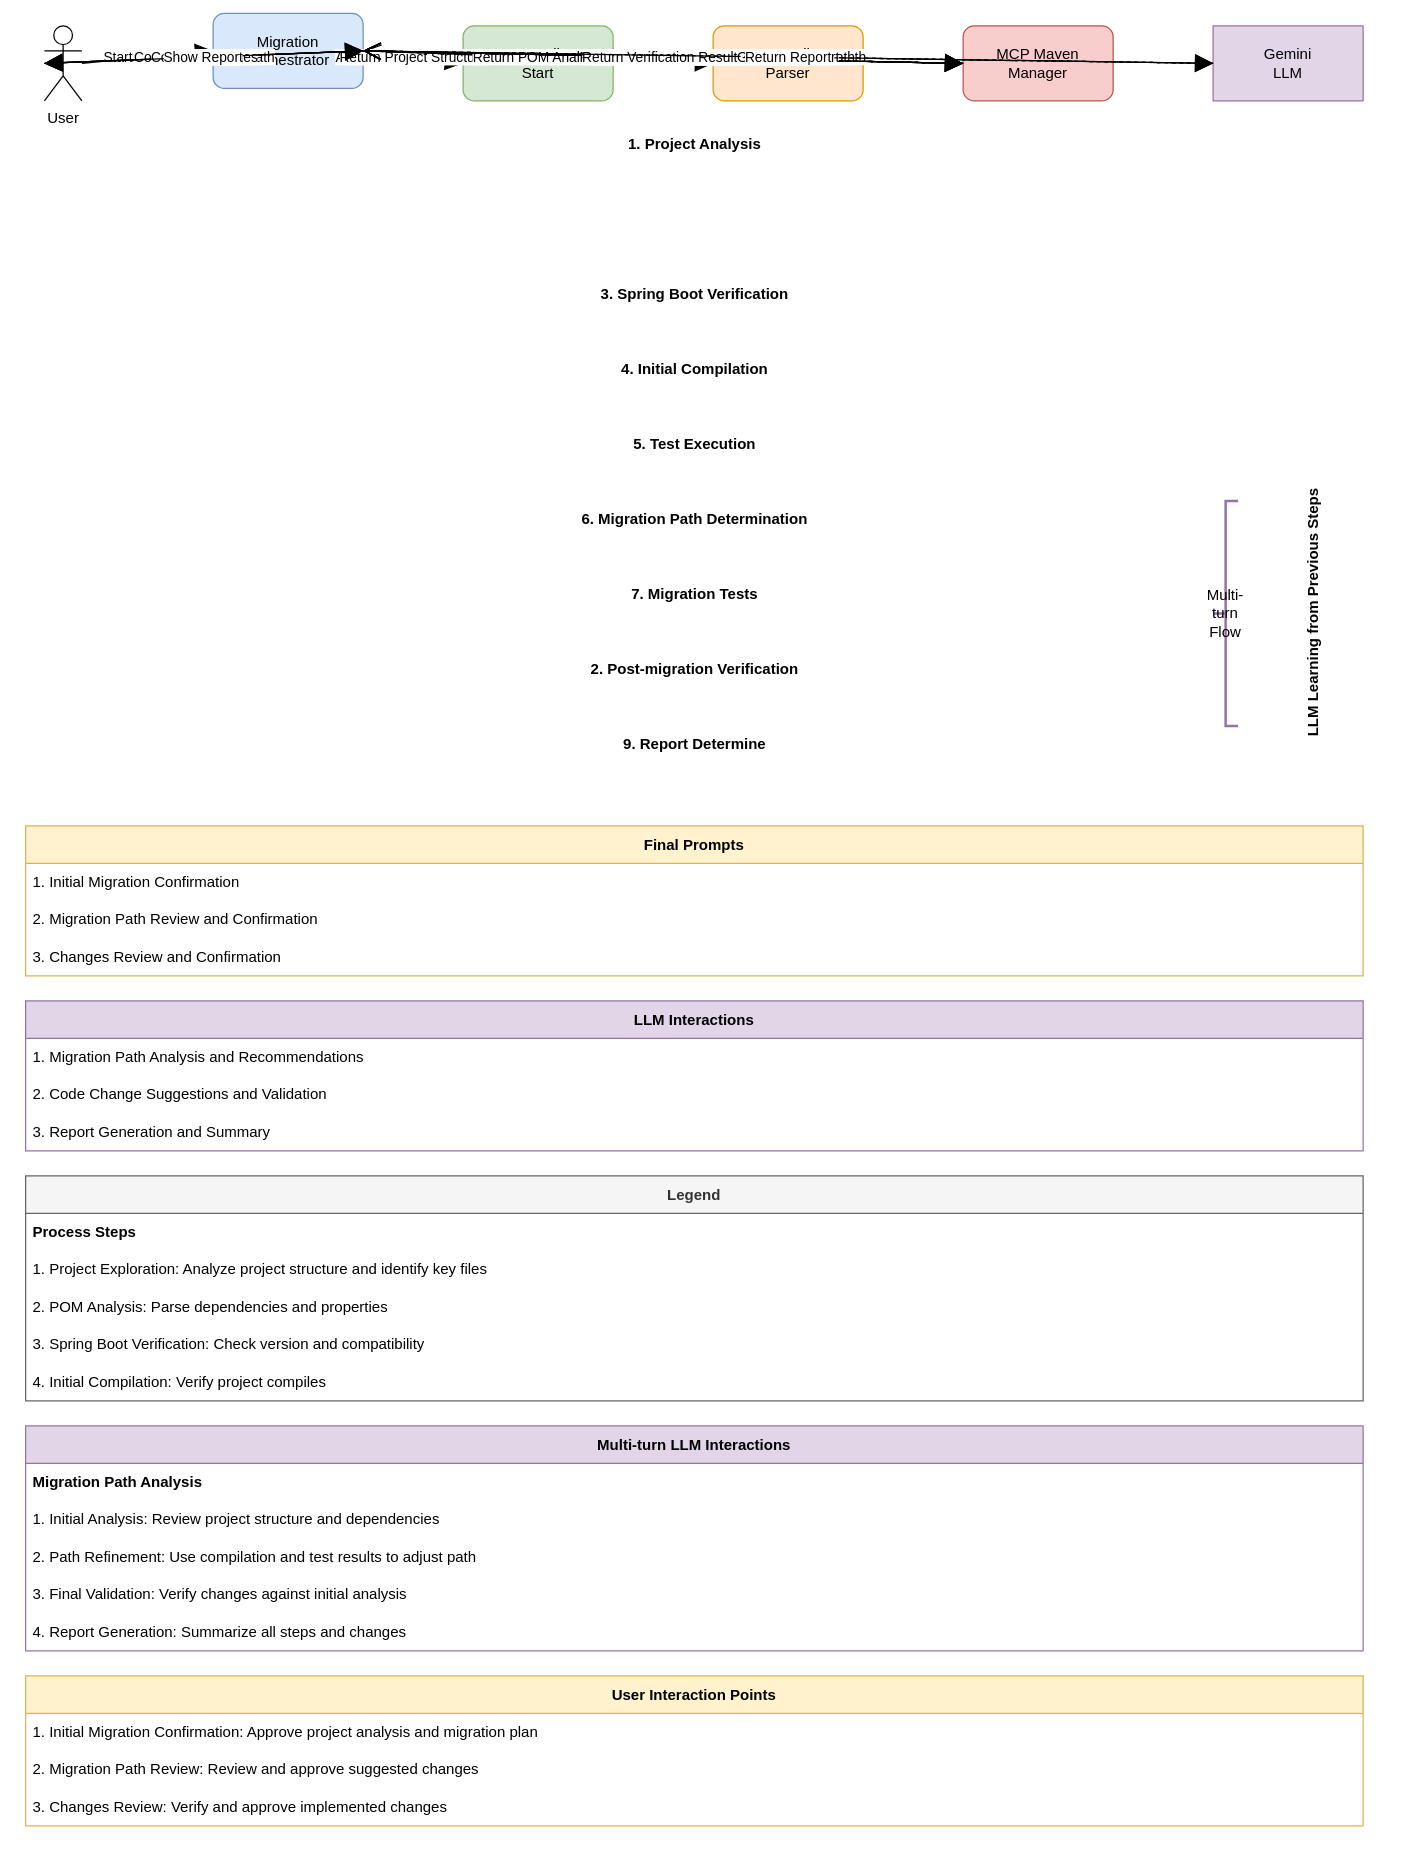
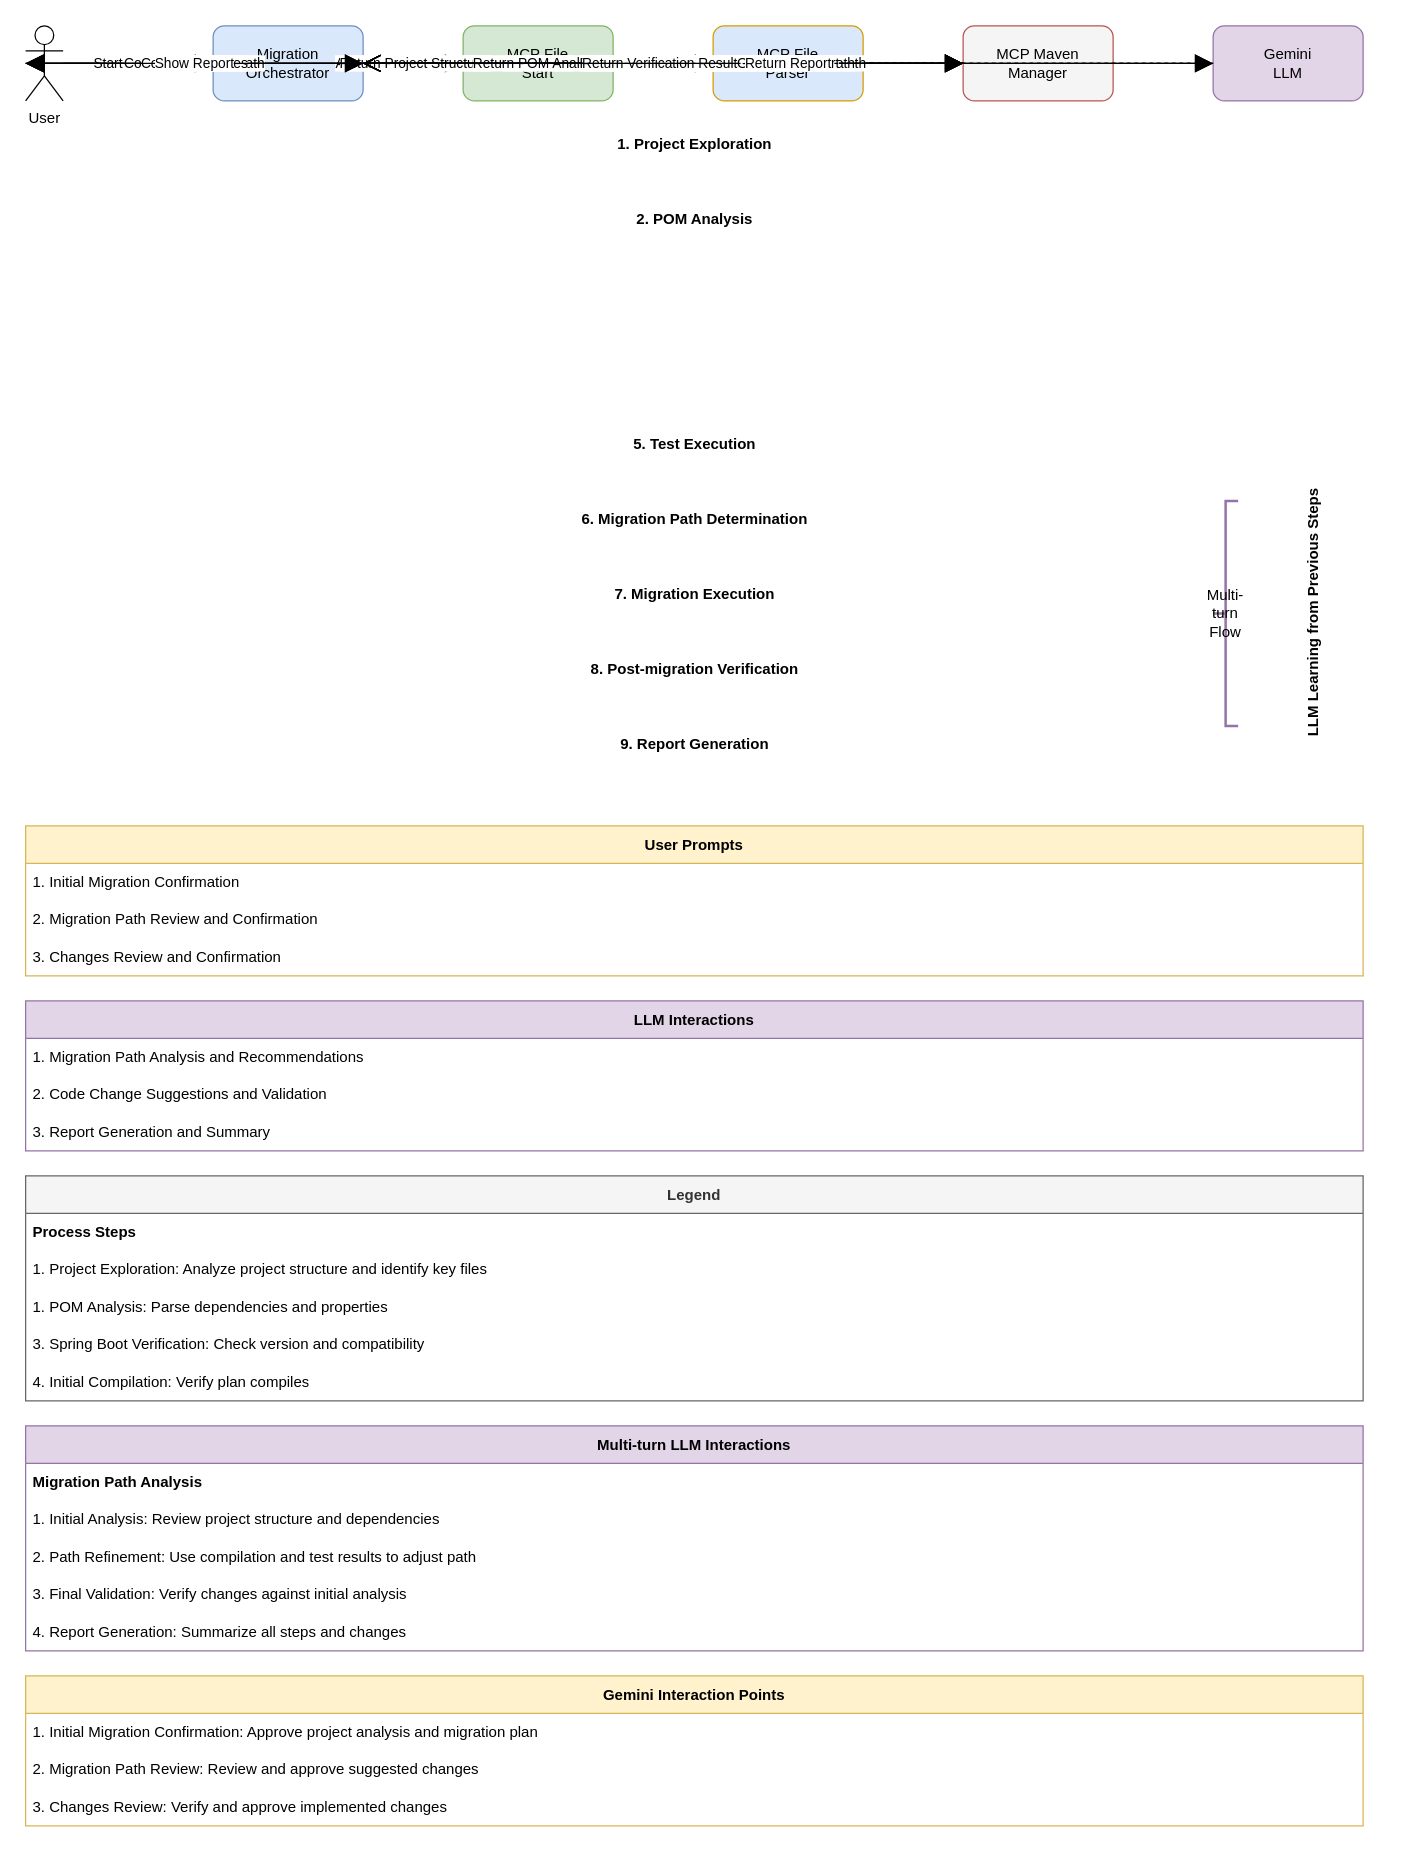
(288, 51) -> (288, 63)
(63, 63) -> (44, 63)
(788, 63) -> (788, 63)
(1038, 63) -> (1038, 63)
(1288, 63) -> (1288, 63)
(695, 144) -> (695, 144)
none -> (694, 219)
(694, 294) -> none
(694, 369) -> none
(695, 594) -> (695, 594)
(695, 669) -> (695, 669)
(695, 744) -> (695, 744)
(694, 845) -> (694, 845)
(220, 1307) -> (220, 1307)
(199, 1382) -> (185, 1382)
(694, 1695) -> (694, 1695)
